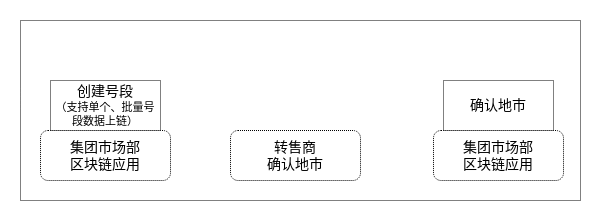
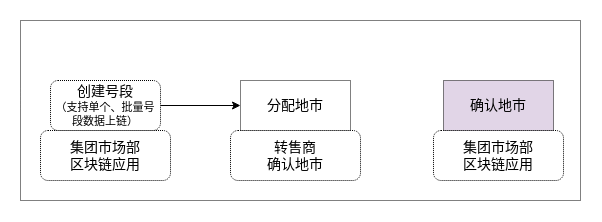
(106, 106) -> (106, 106)
none -> (197, 106)
none -> (296, 106)
(499, 106) -> (499, 106)
